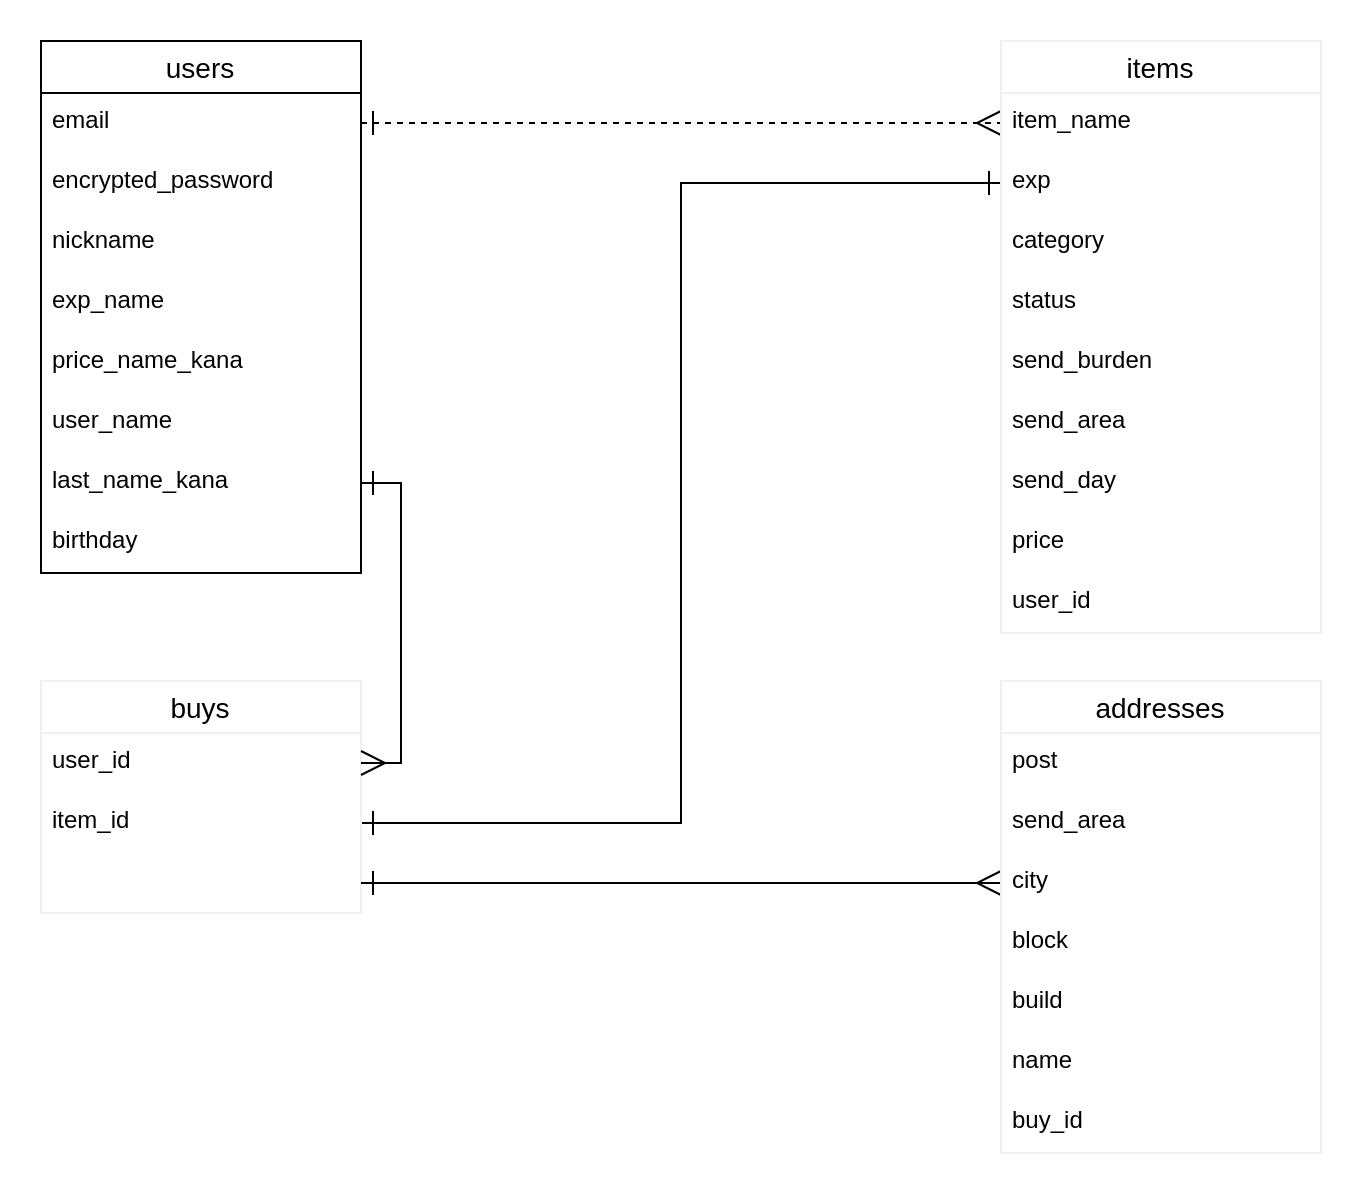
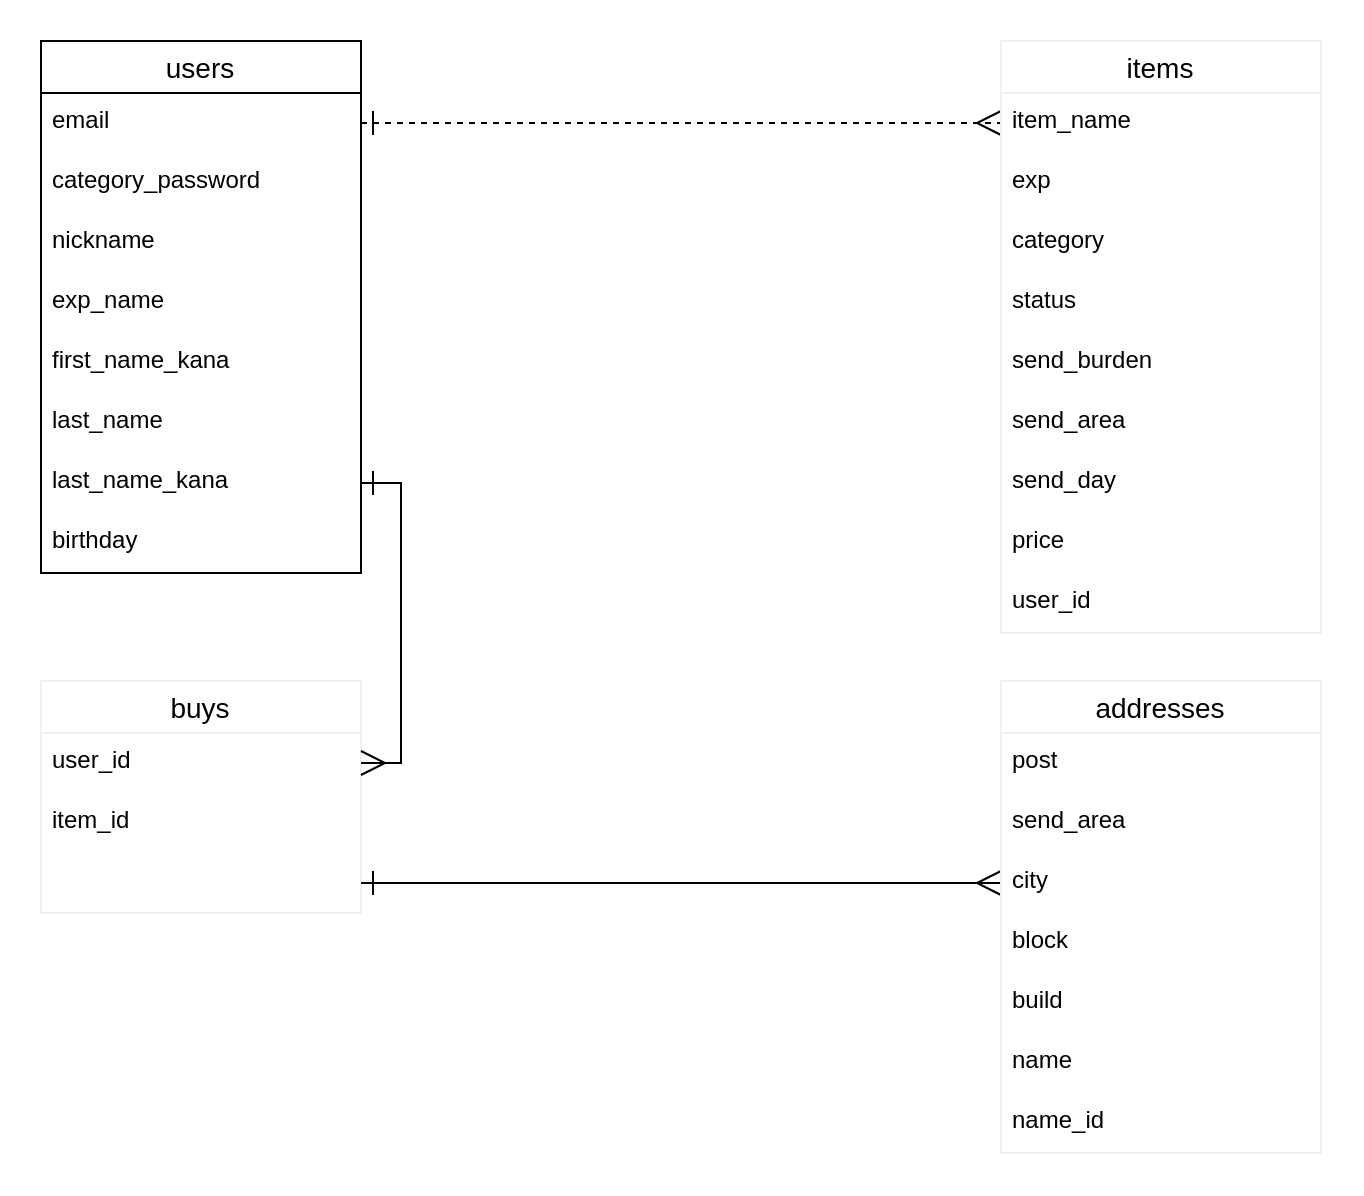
(173, 180) -> (166, 180)
(150, 360) -> (150, 360)
(112, 420) -> (109, 420)
(681, 503) -> none
(1049, 1120) -> (1056, 1120)
